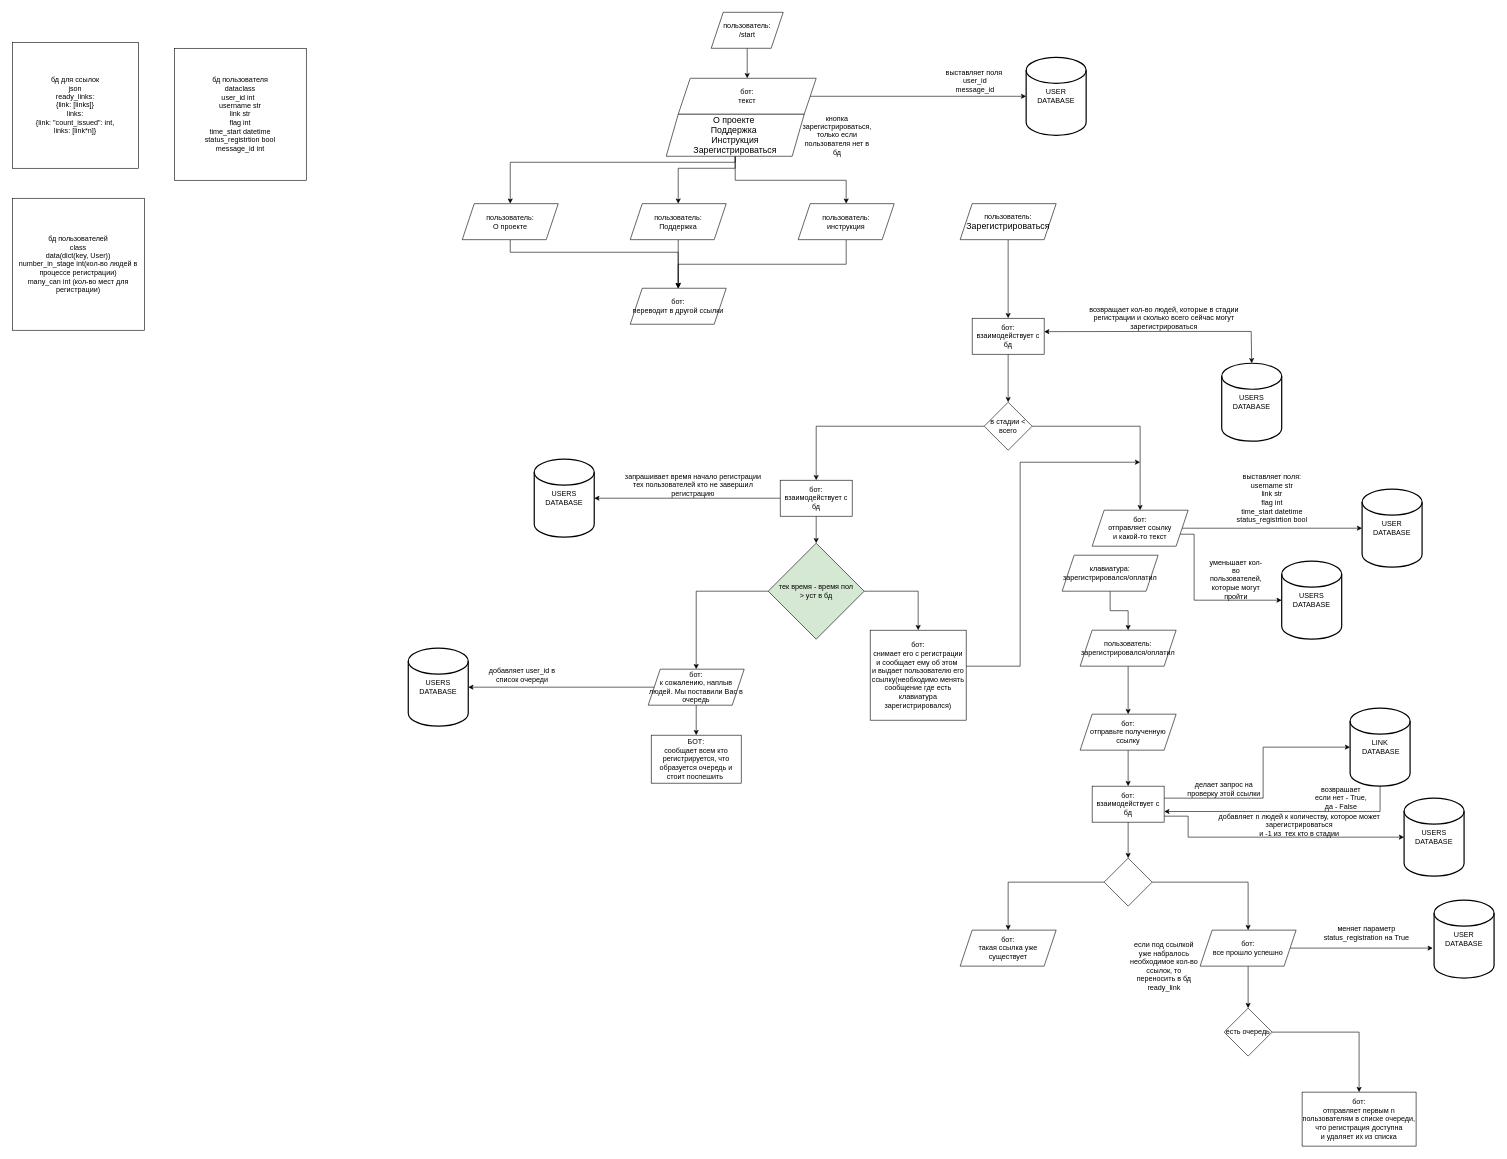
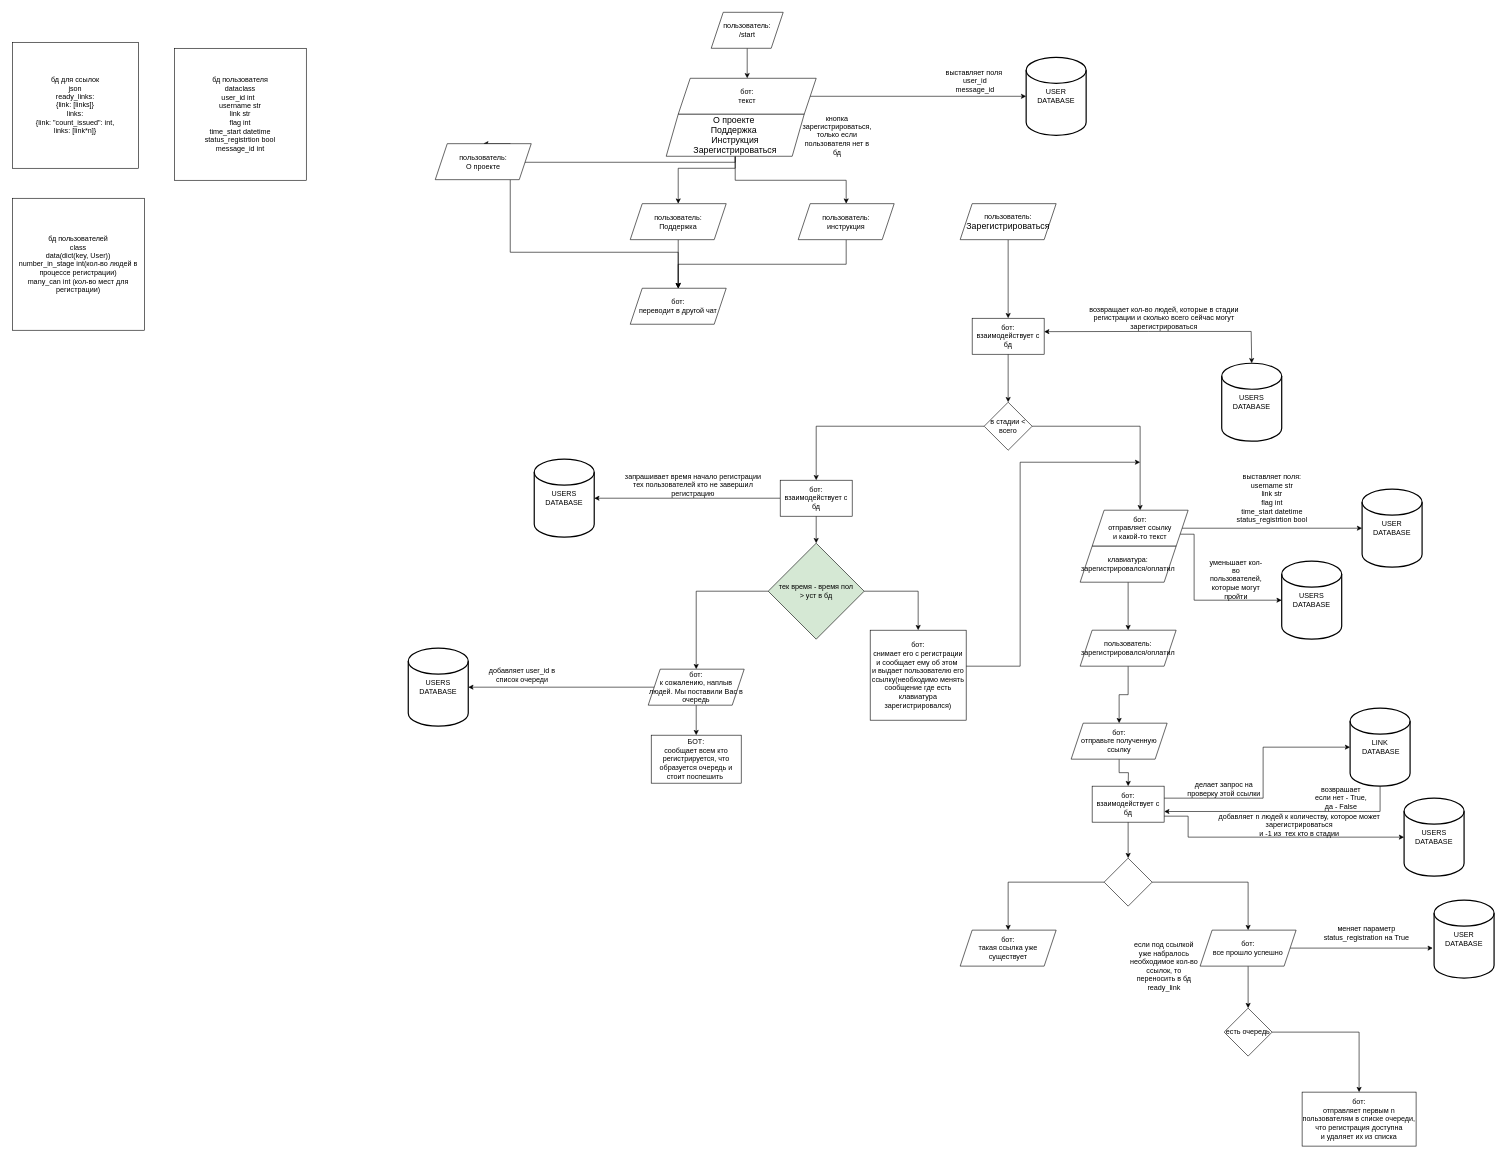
(510, 222) -> (483, 162)
(678, 306) -> (678, 306)
(1110, 573) -> (1128, 564)
(1128, 732) -> (1119, 741)
